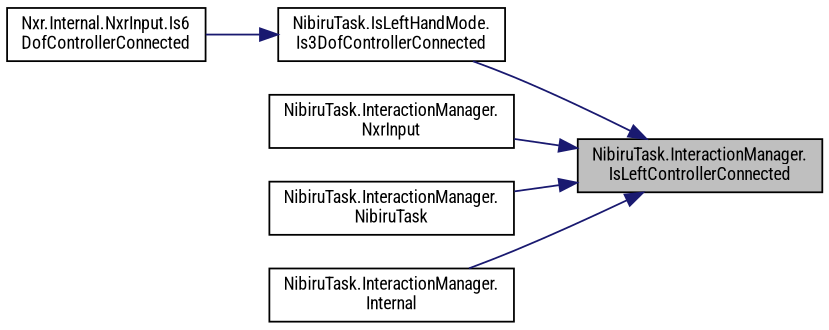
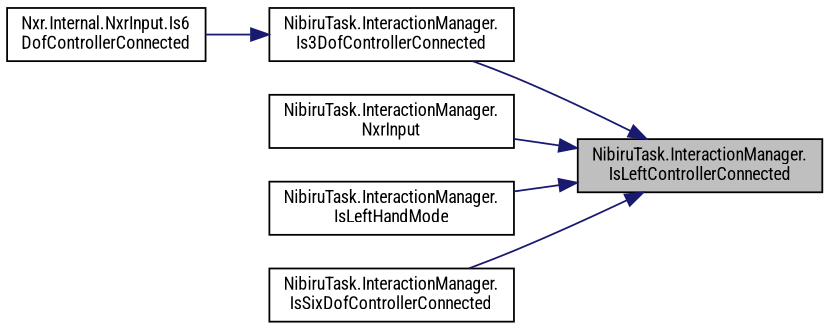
(392, 35) -> (392, 35)
(392, 208) -> (392, 208)
(392, 295) -> (392, 295)
